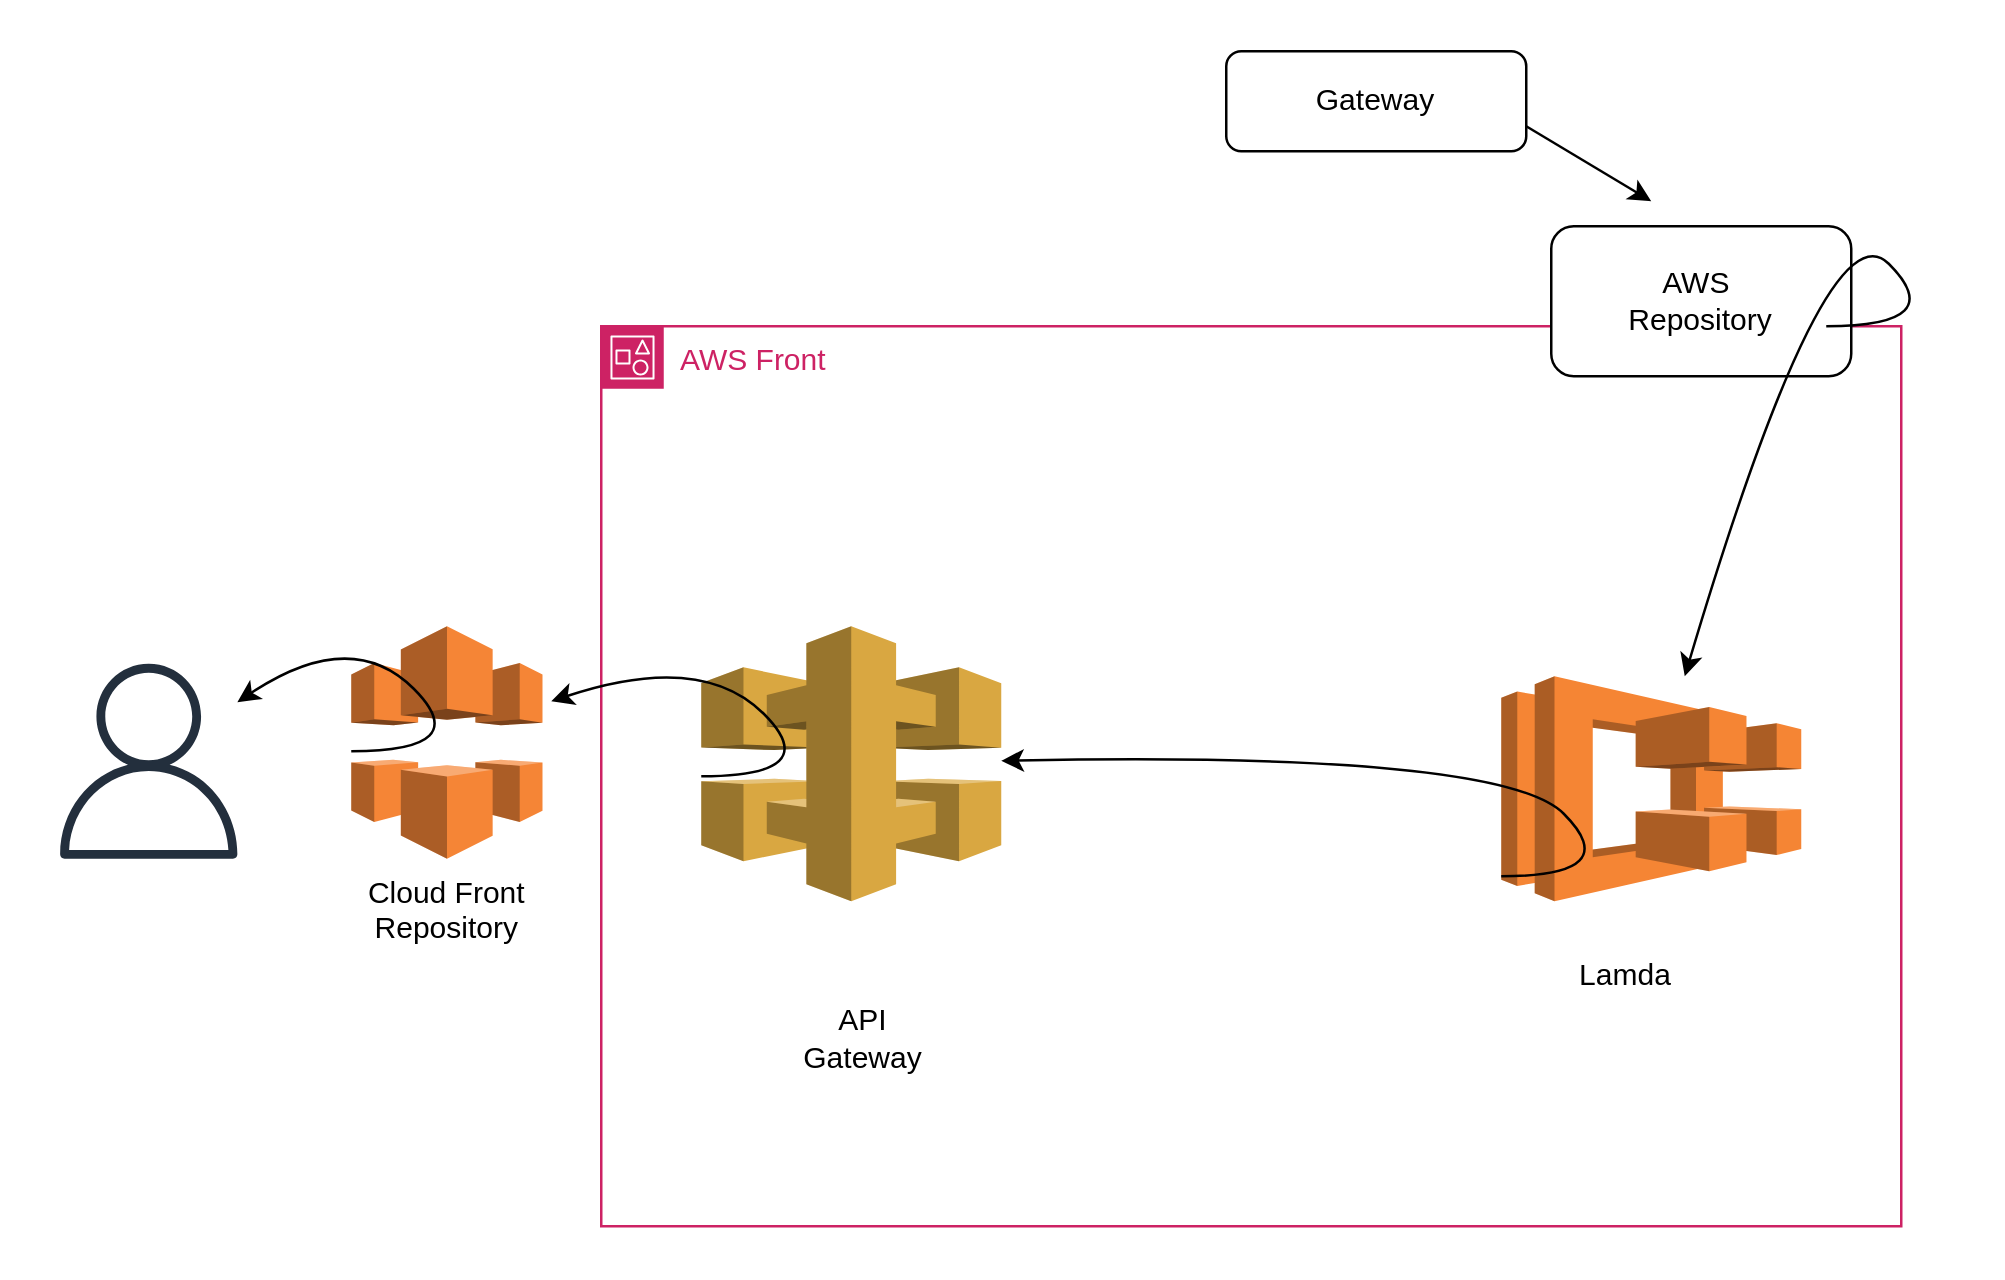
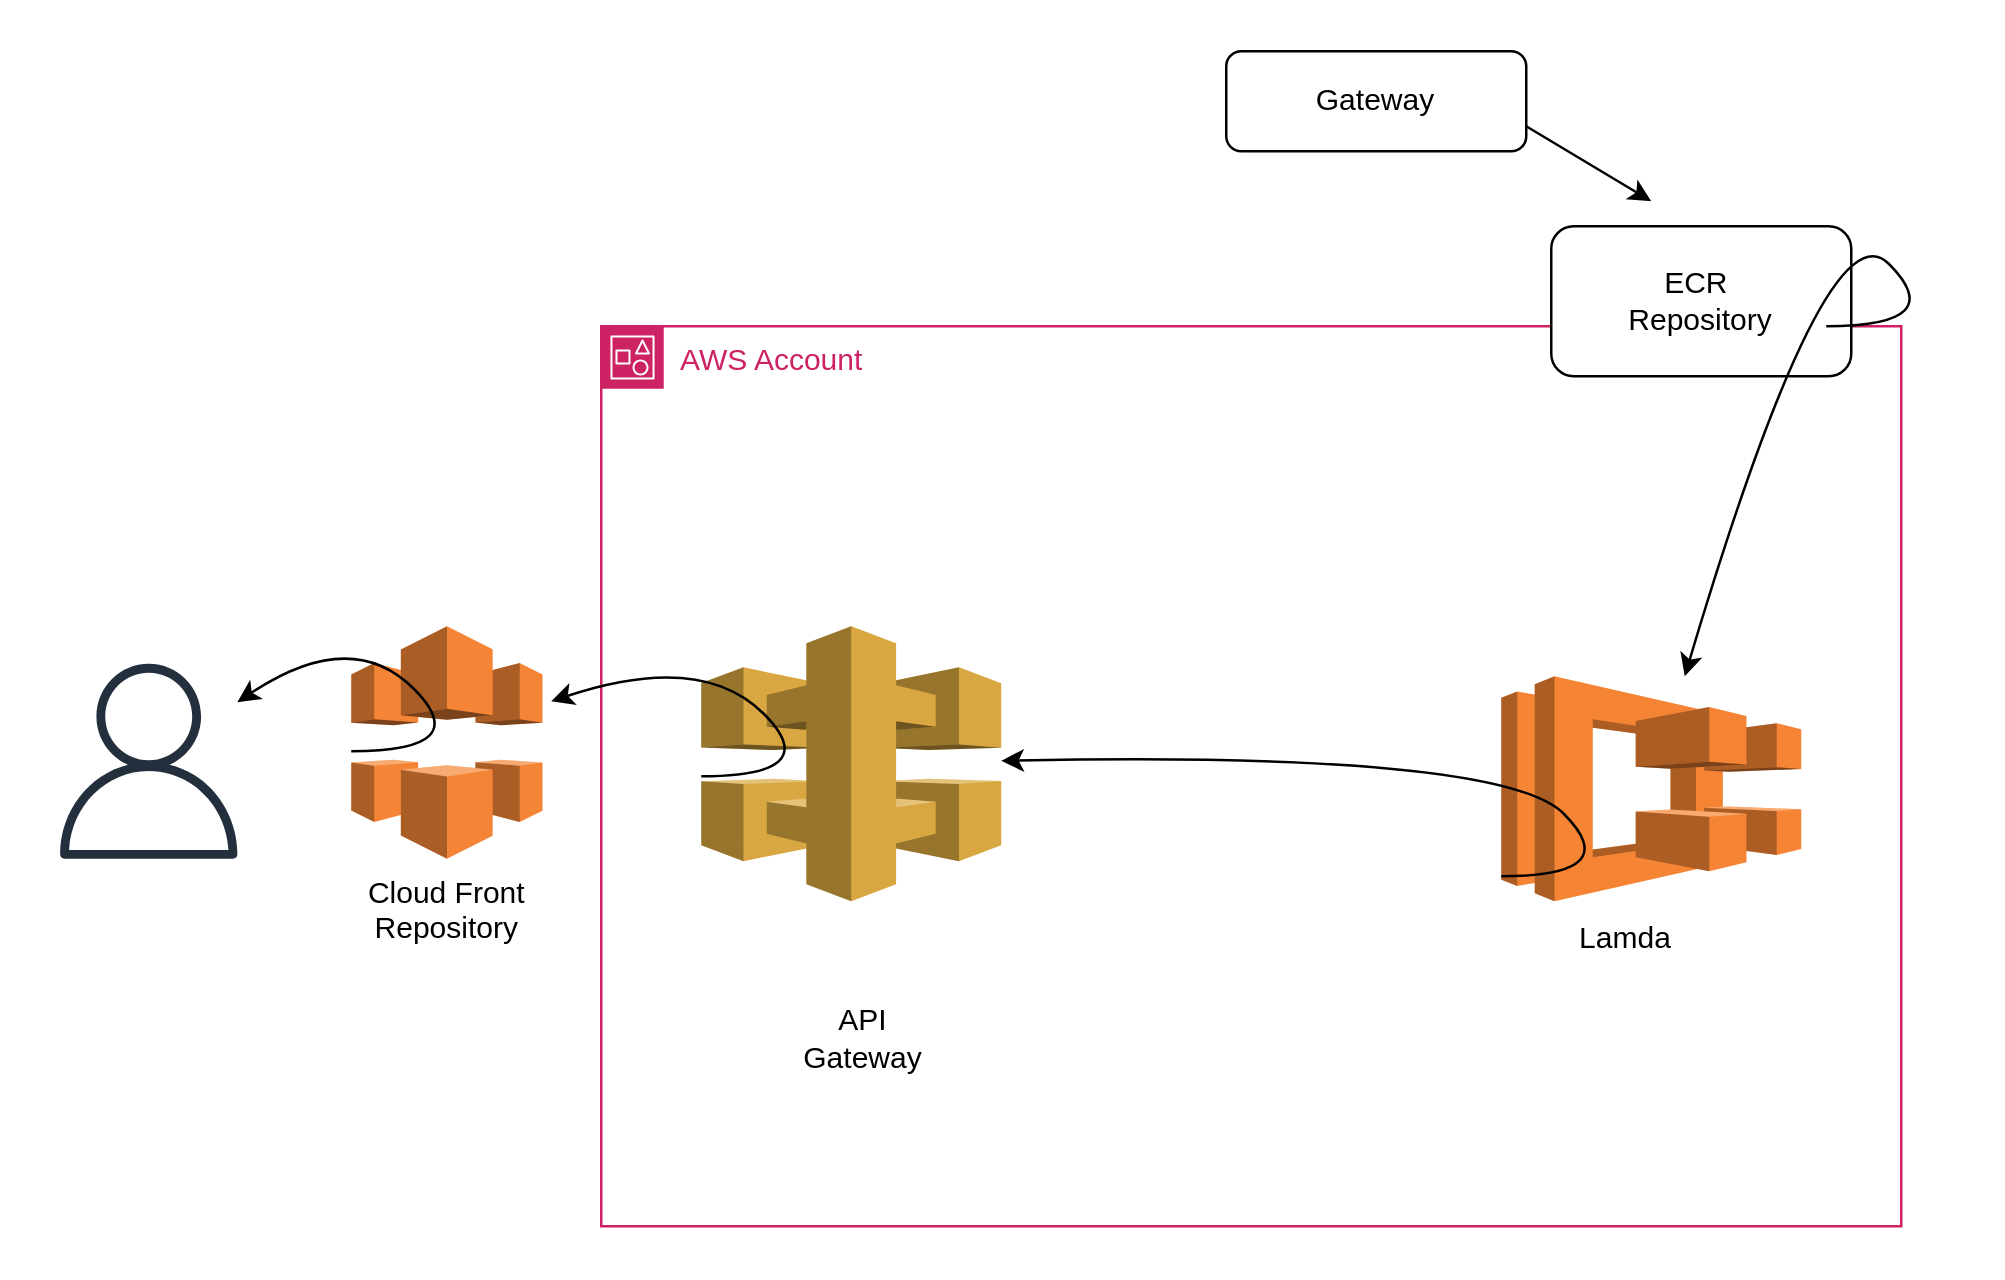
(1701, 301) -> (1701, 301)
(753, 362) -> (770, 362)
(1626, 976) -> (1626, 939)
